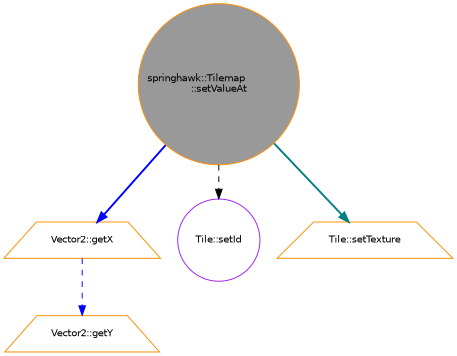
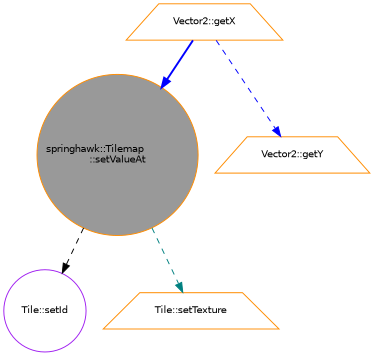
(308, 179) -> (165, 256)
(135, 180) -> (180, 60)
